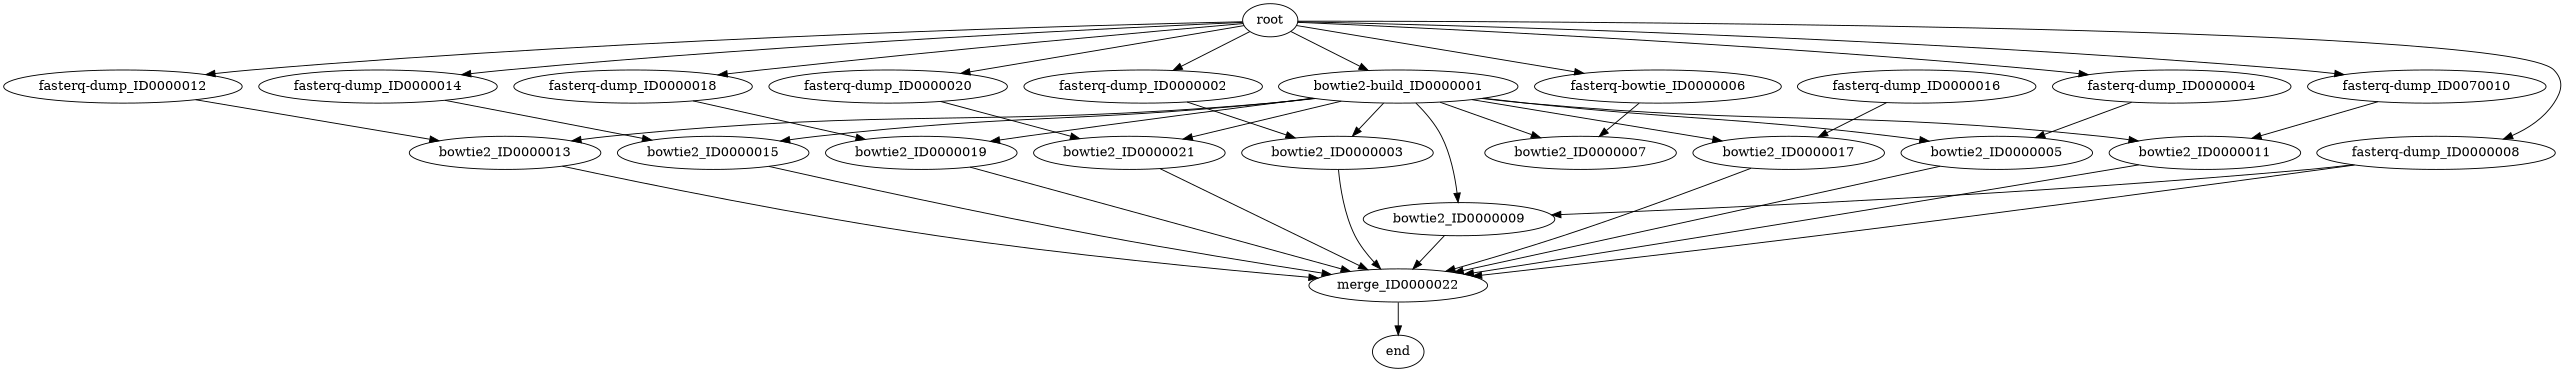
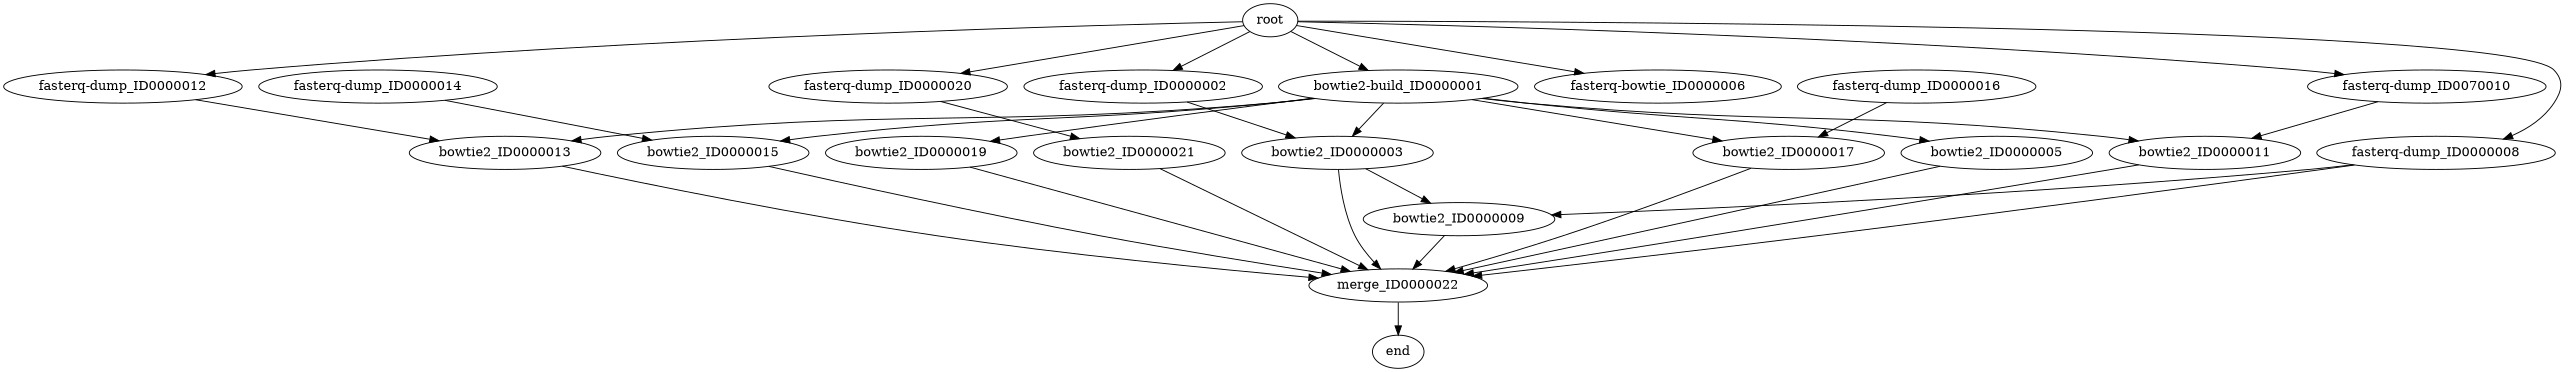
(857, 43) -> none
(633, 87) -> none
(2172, 87) -> none
(1267, 119) -> none
(1445, 144) -> (1394, 184)
(1581, 153) -> none
